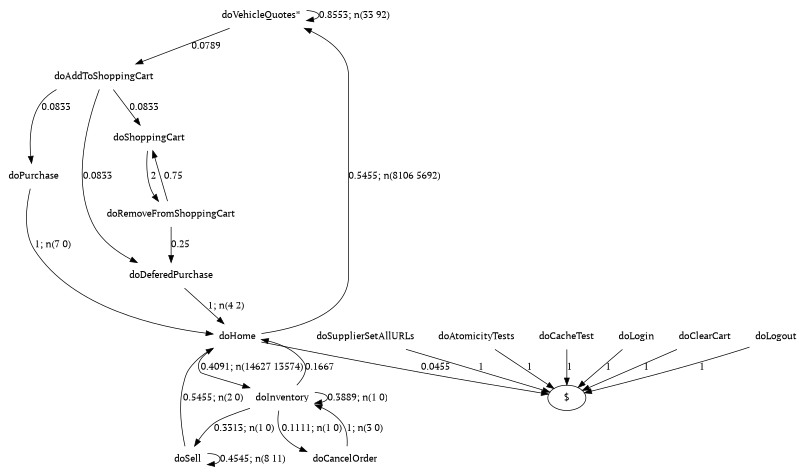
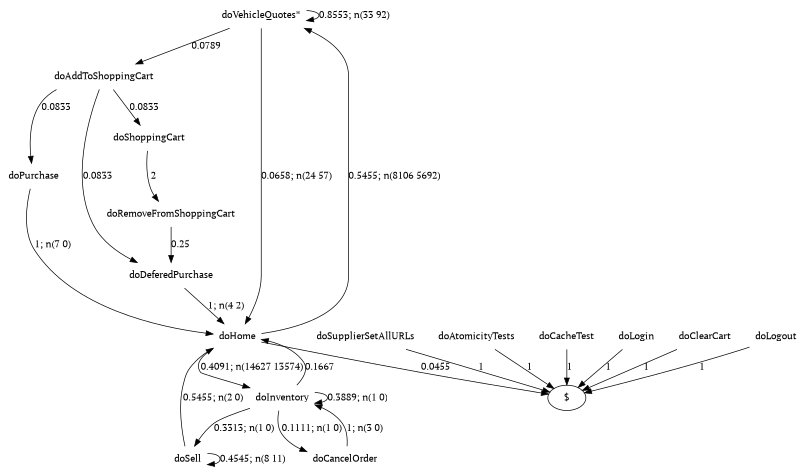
none -> (261, 174)
(161, 179) -> none
